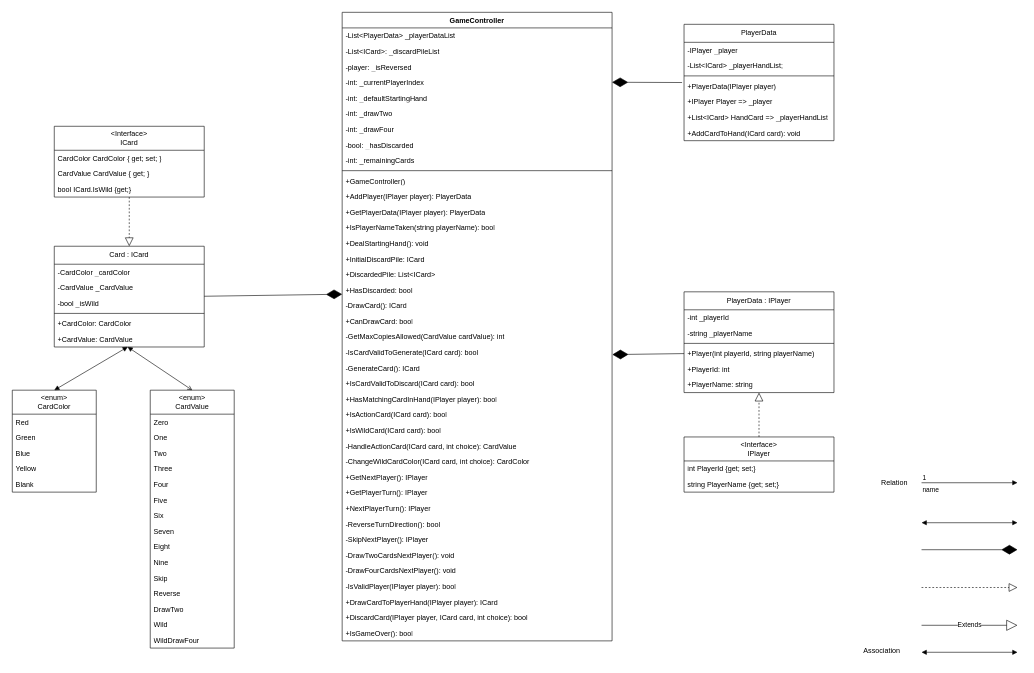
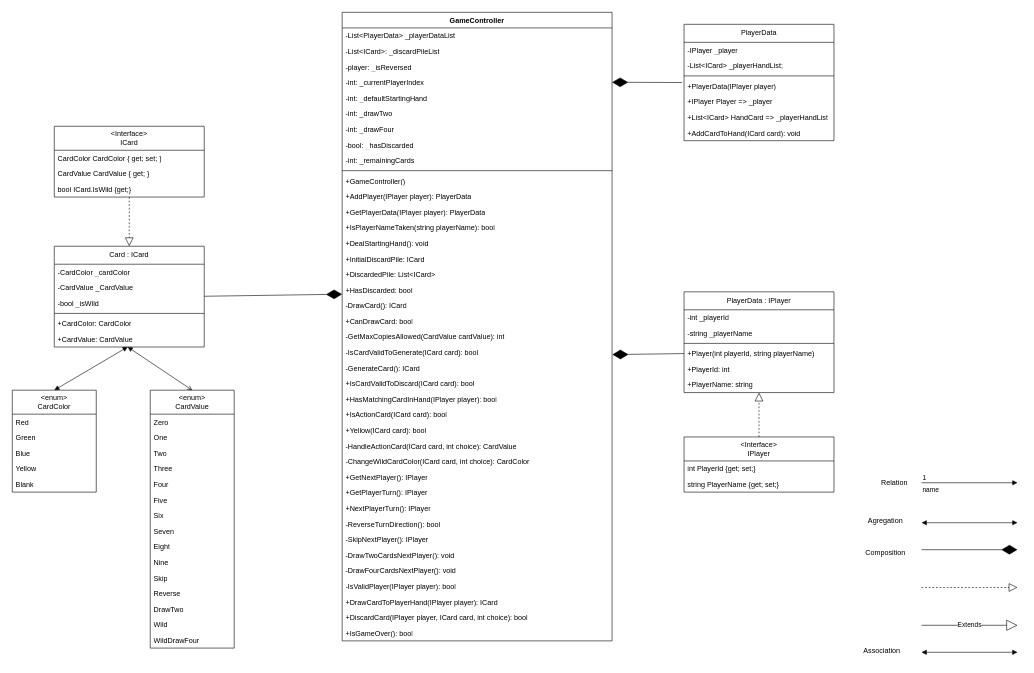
(399, 431) -> (391, 431)
none -> (886, 521)
none -> (886, 554)
